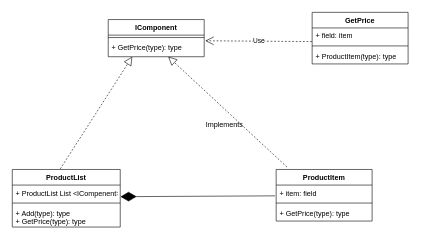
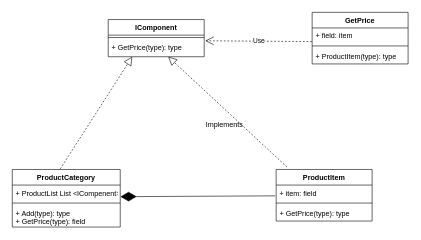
(66, 178) -> (66, 178)
(47, 214) -> (47, 214)
